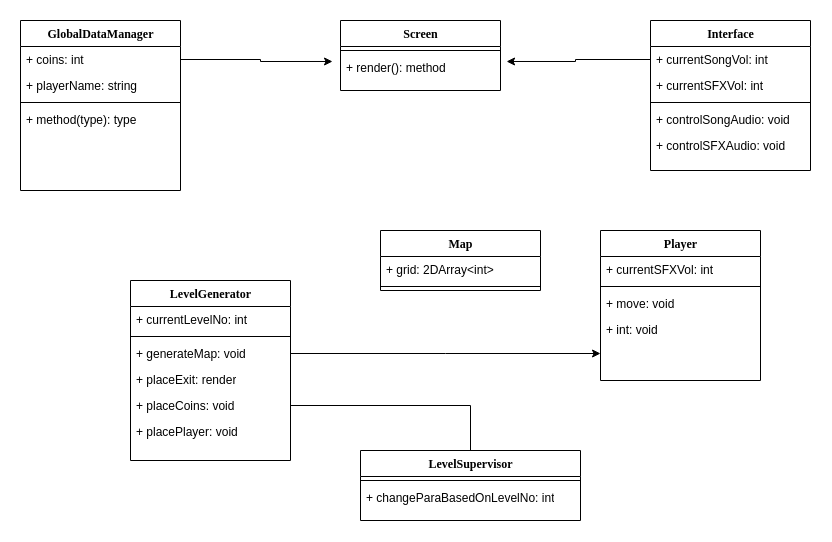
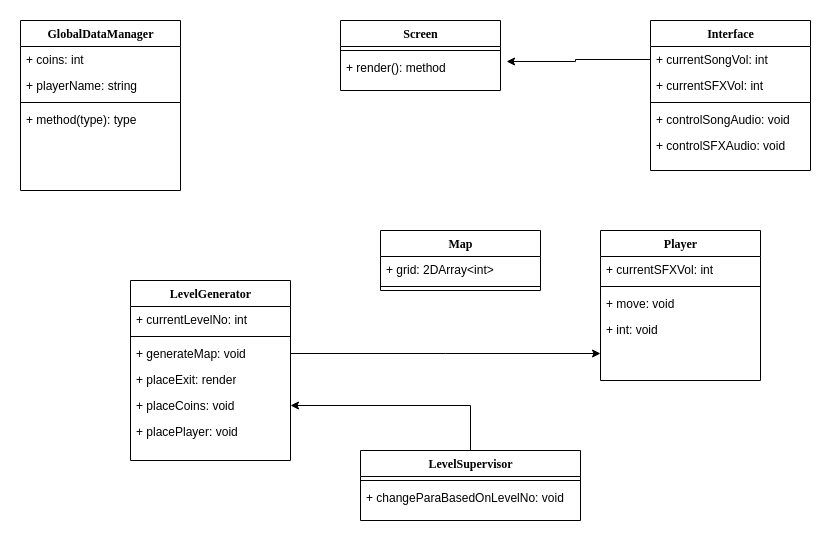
(254, 60) -> none
(297, 406) -> (299, 406)
(463, 499) -> (466, 499)
